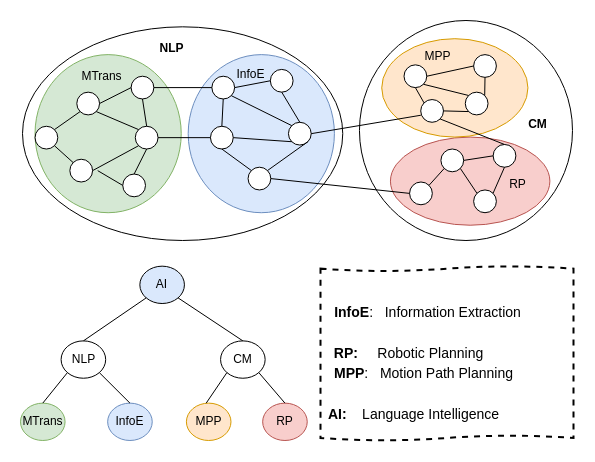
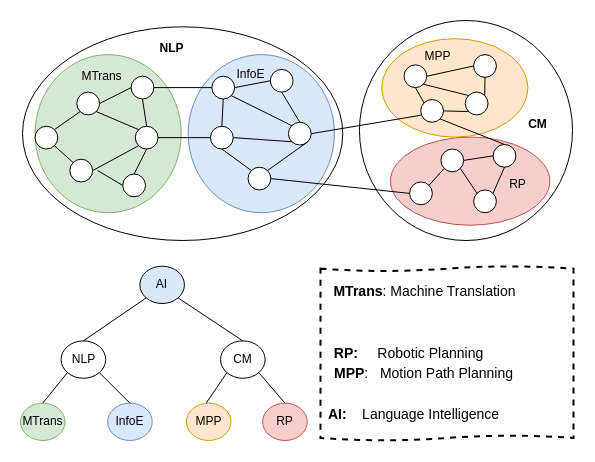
none -> (424, 291)
(427, 312) -> none
